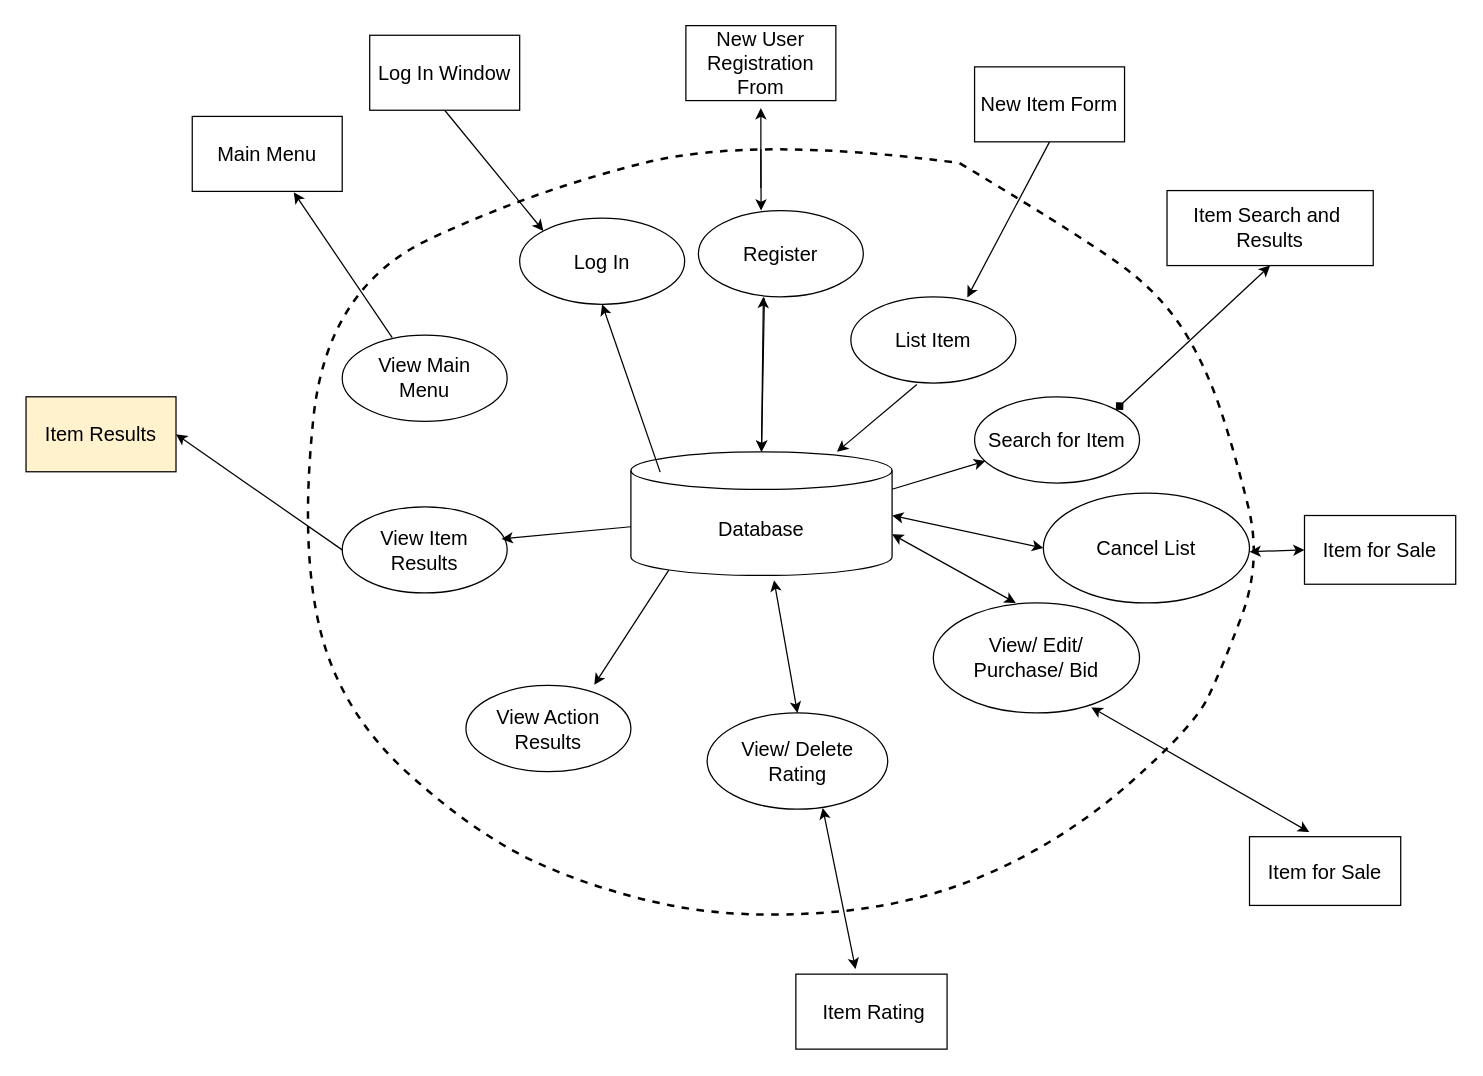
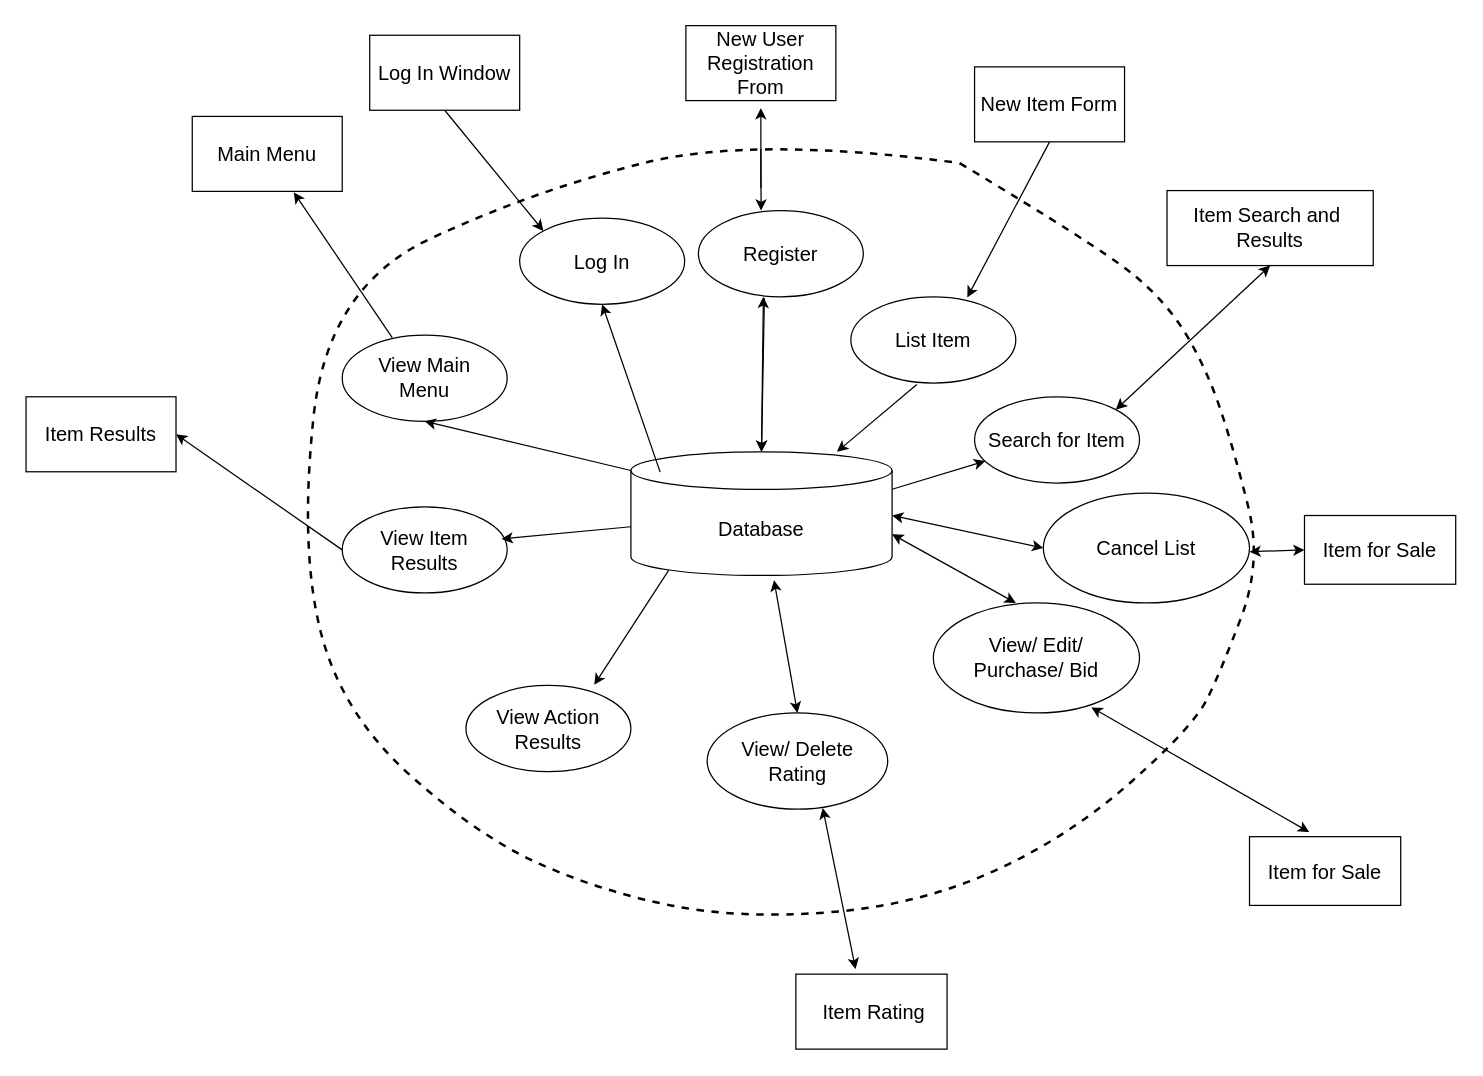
(1123, 403) -> (1122, 404)
(101, 434) -> (101, 434)
none -> (530, 447)
